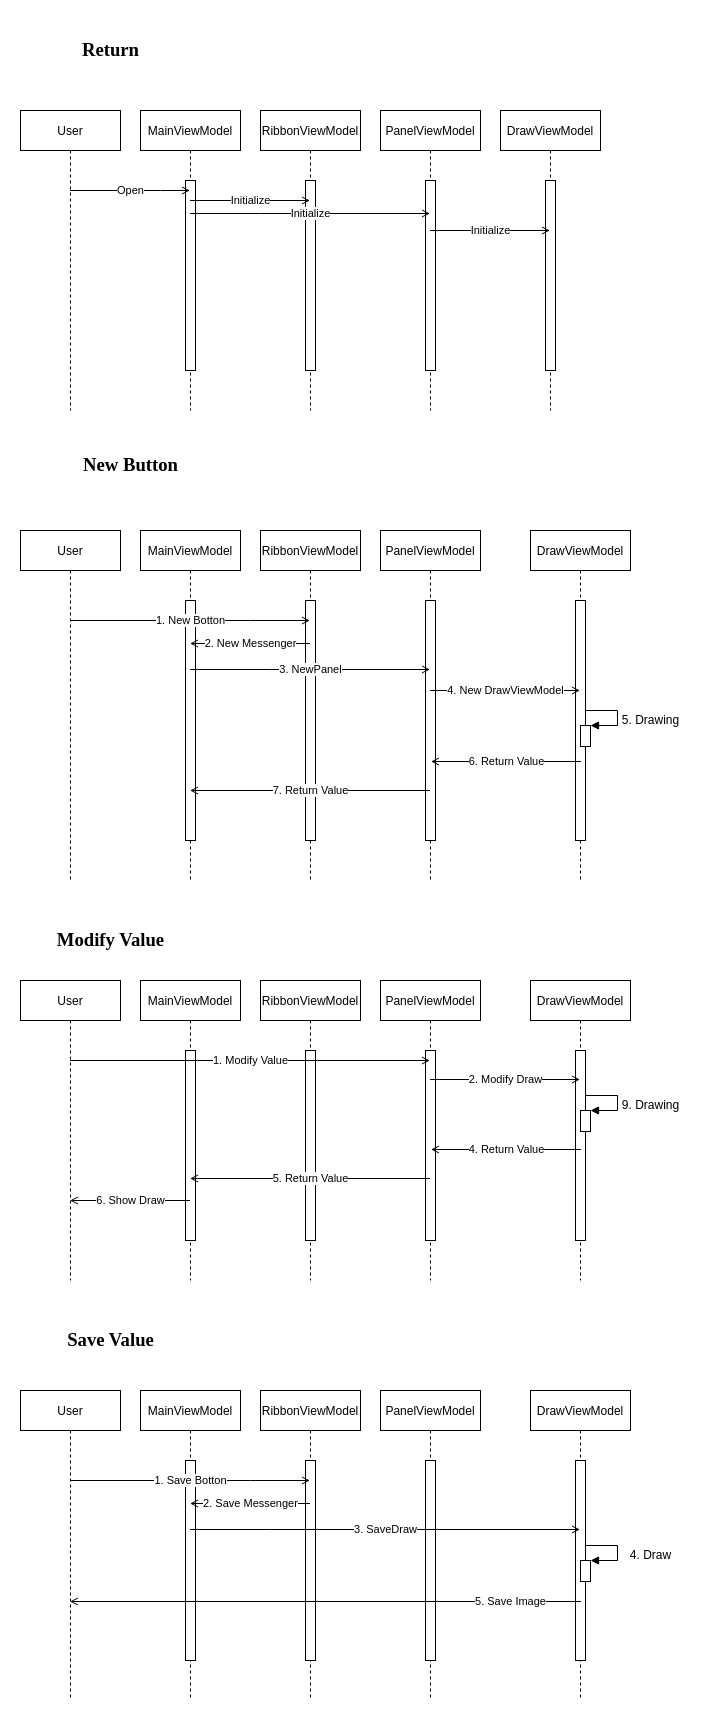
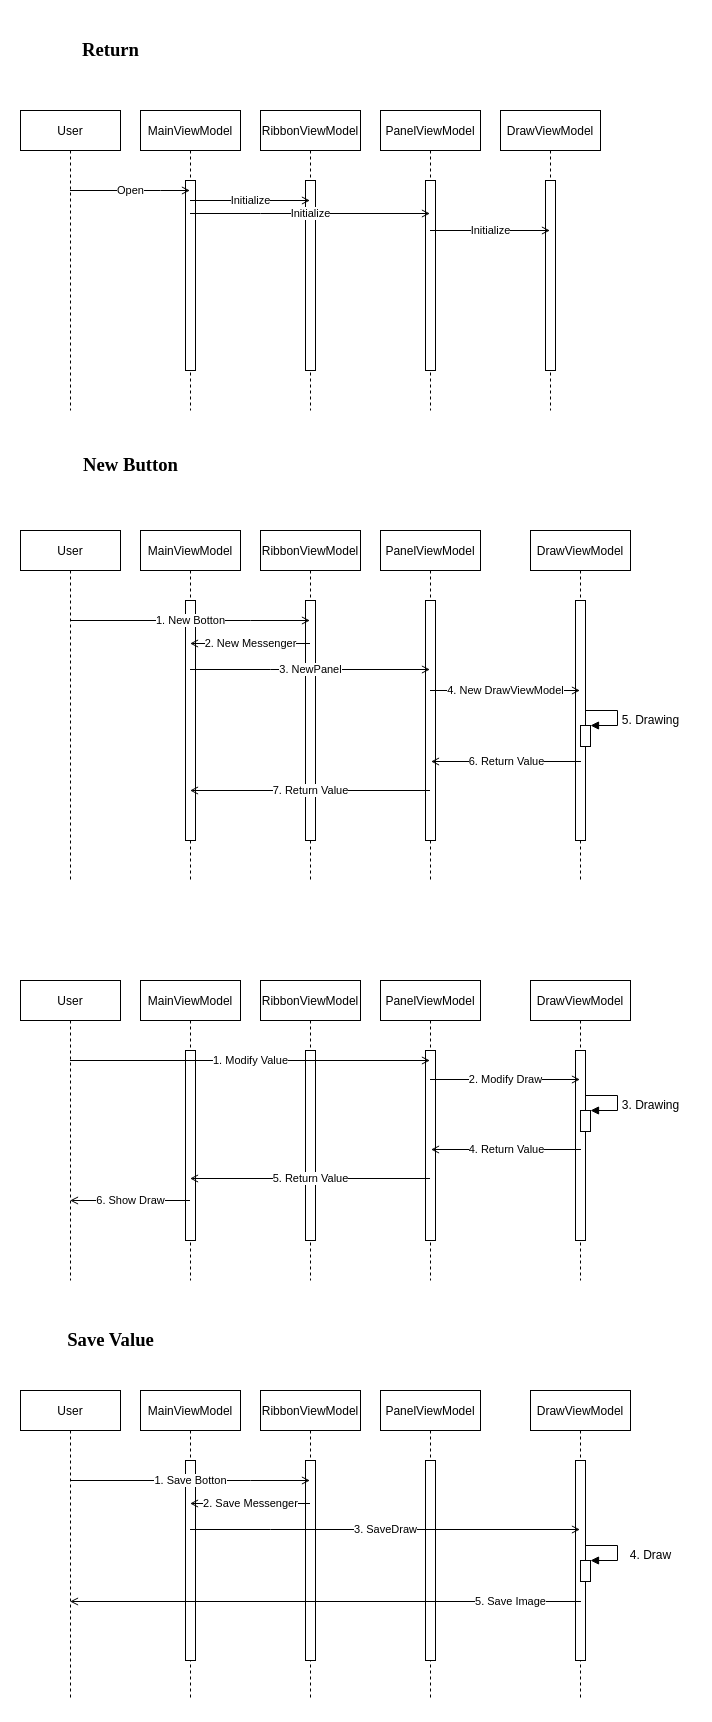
(111, 941) -> none
(651, 1106) -> (651, 1106)
